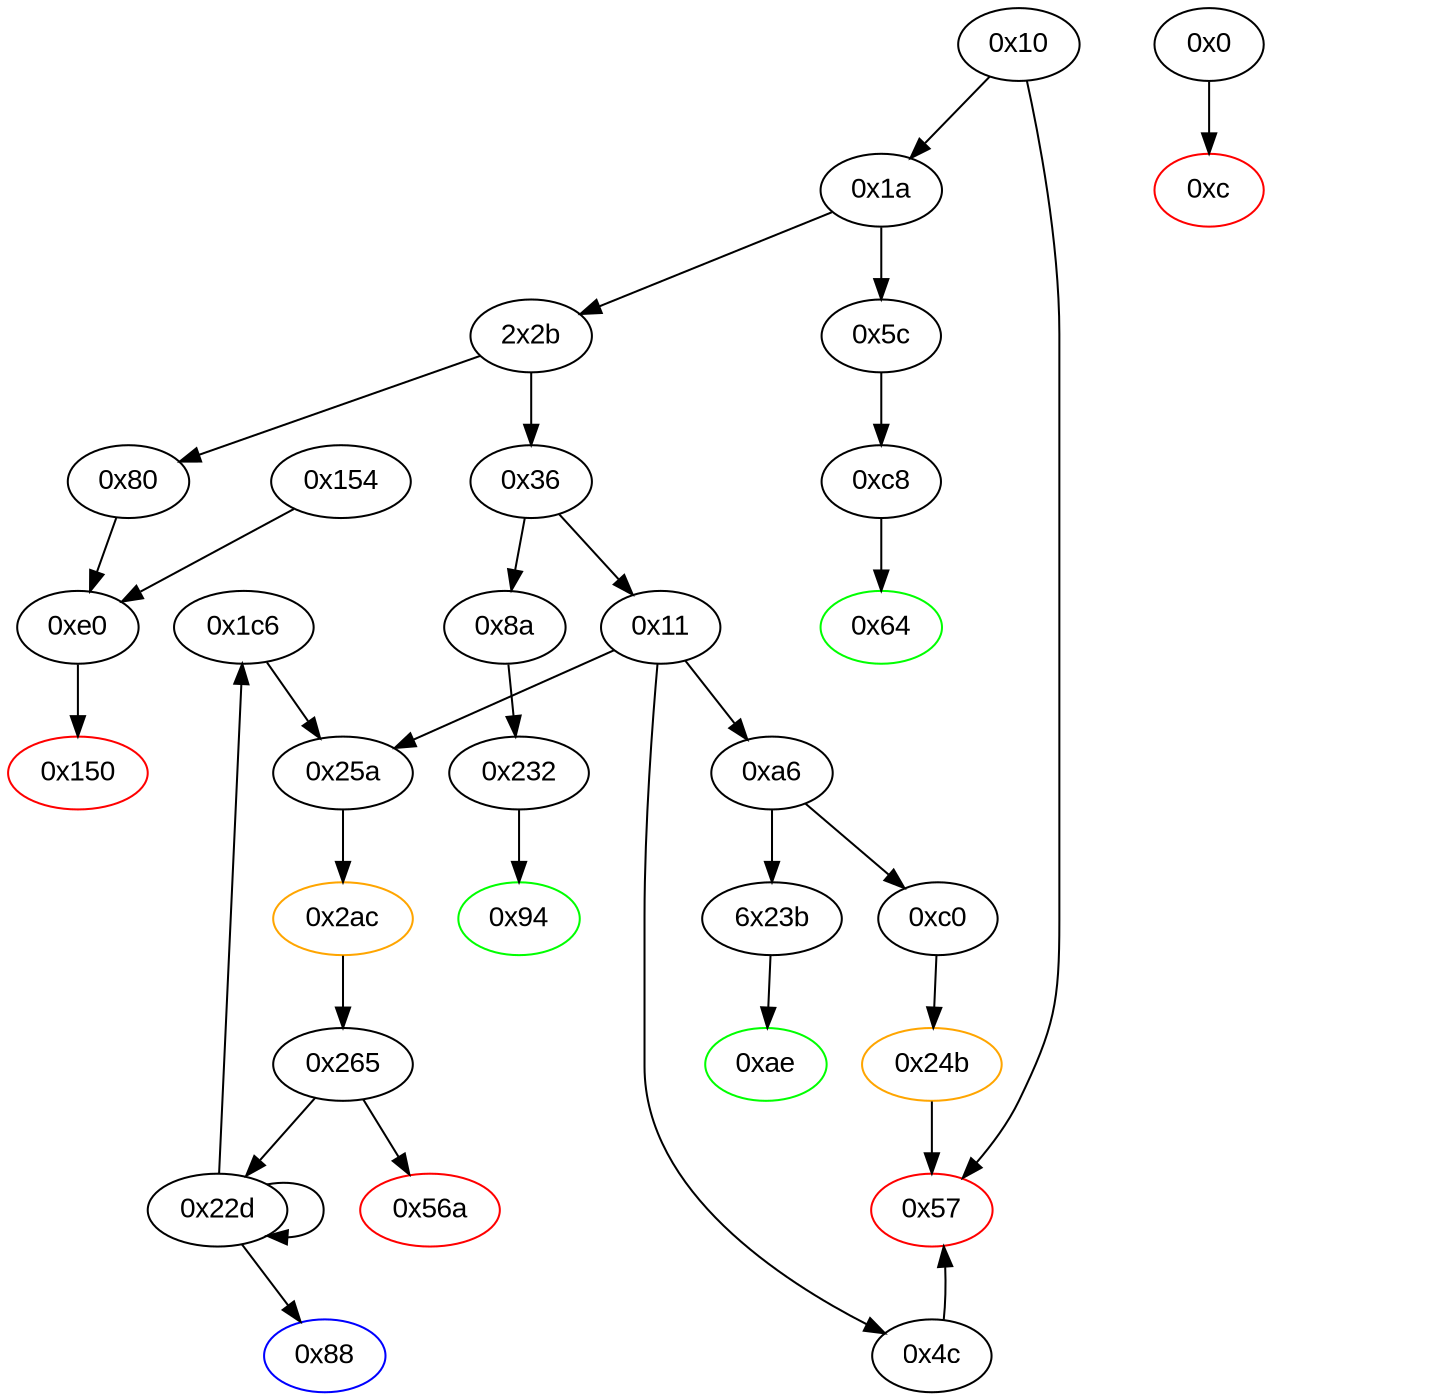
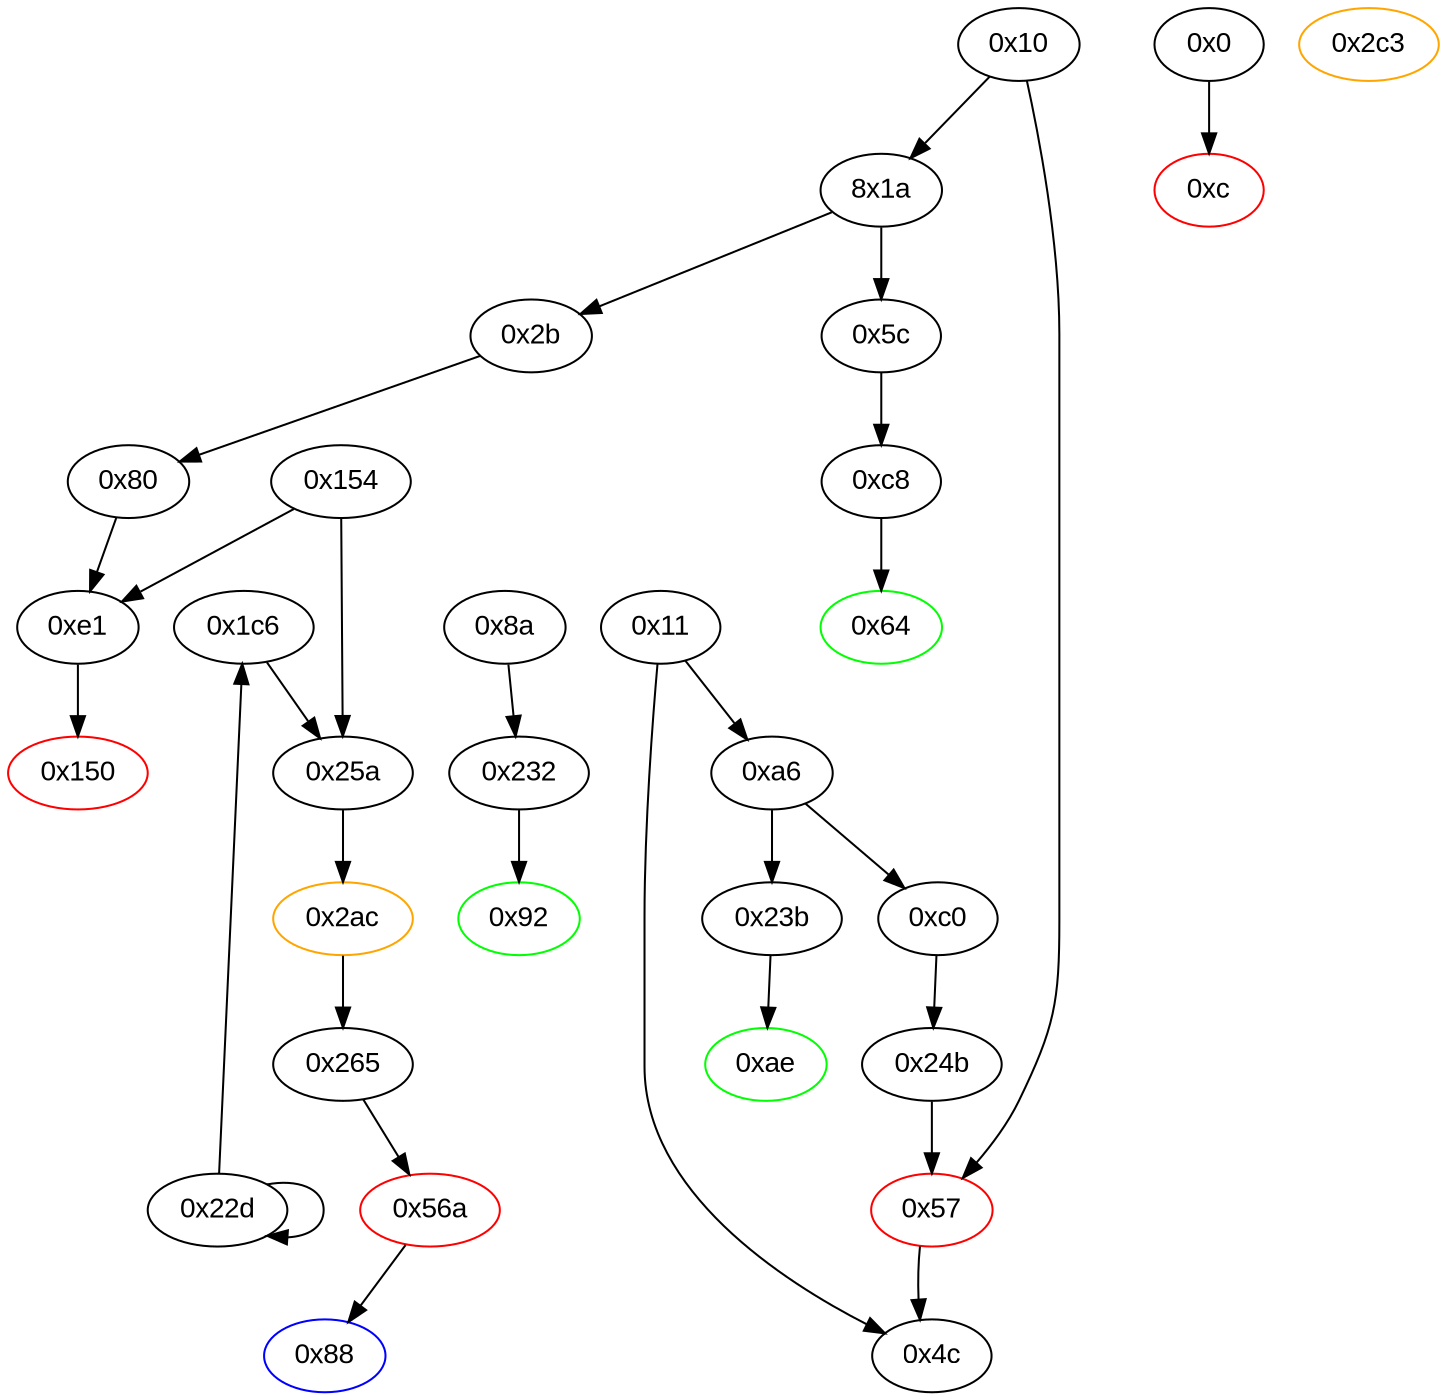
none -> (1369, 45)
(881, 190) -> (881, 190)
(531, 336) -> (531, 336)
(531, 482) -> none
(78, 627) -> (78, 627)
(524, 690) -> (342, 617)
(519, 919) -> (519, 919)
(772, 919) -> (772, 919)
(932, 1064) -> (932, 1064)
(288, 1129) -> none
(265, 1275) -> (383, 1275)
(945, 1293) -> (918, 1273)
